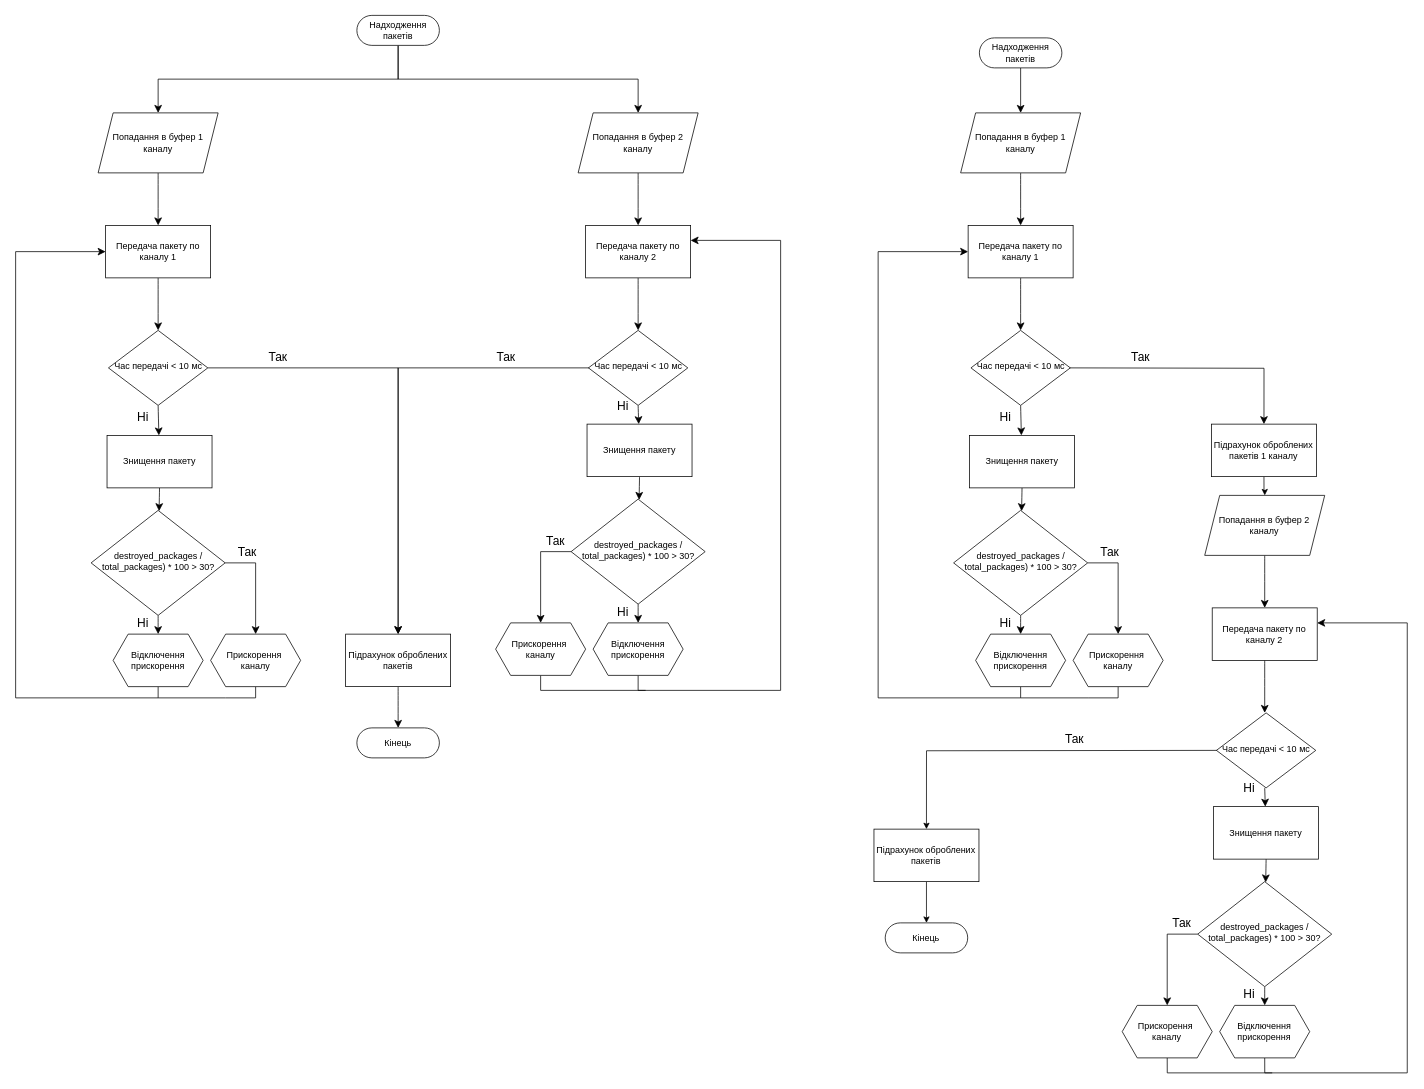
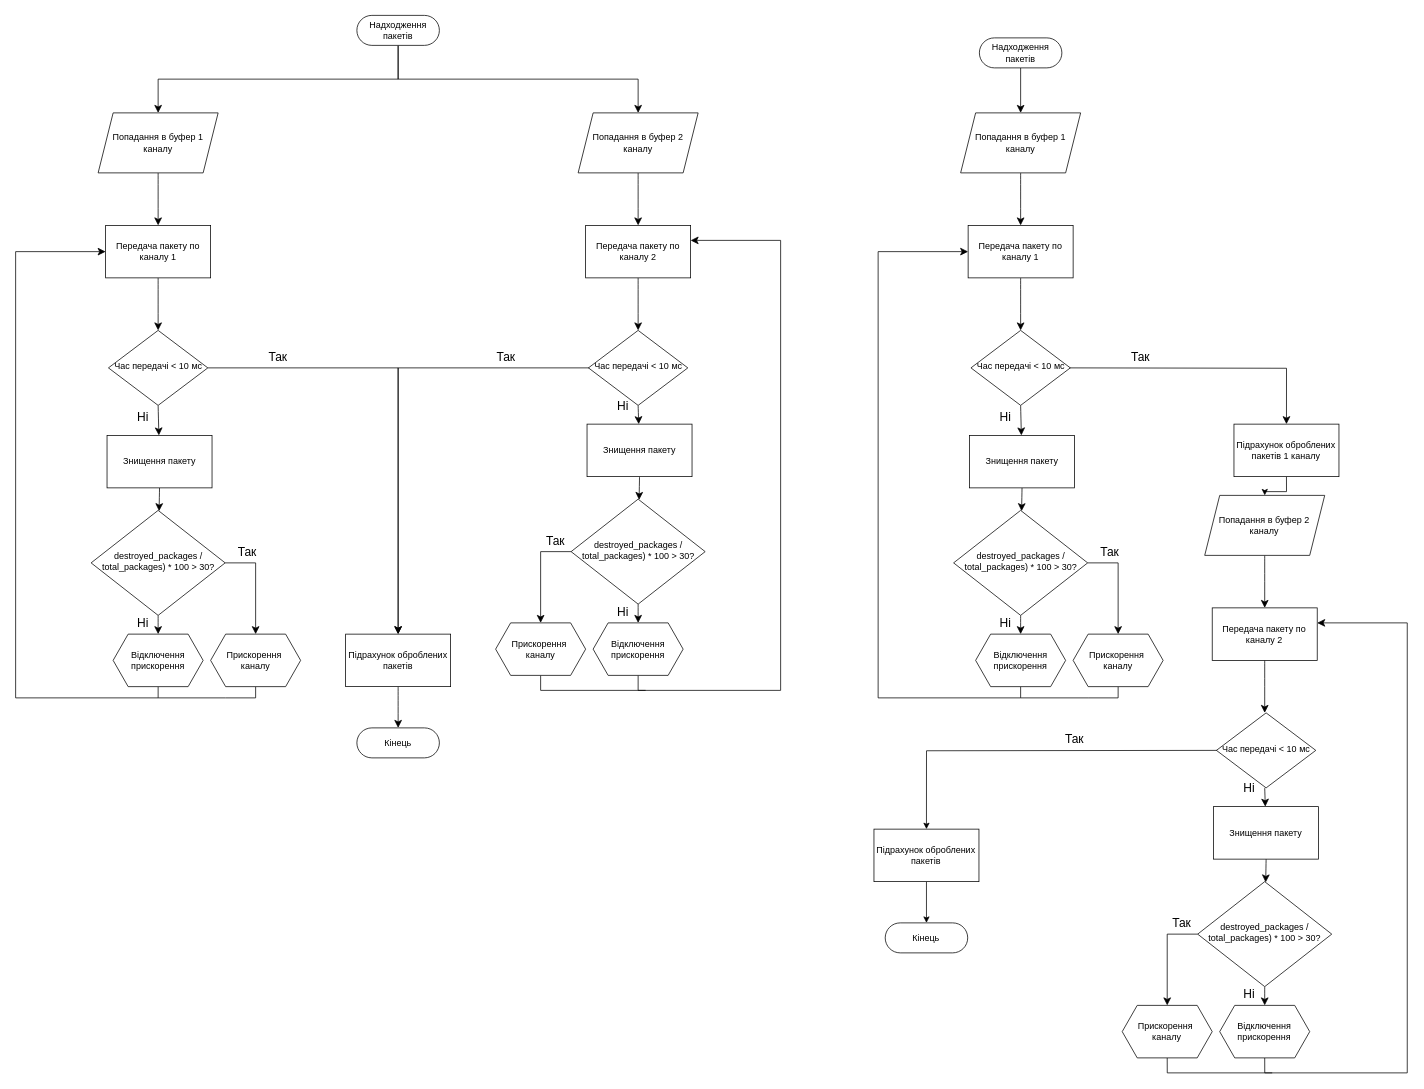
(1264, 450) -> (1286, 450)
